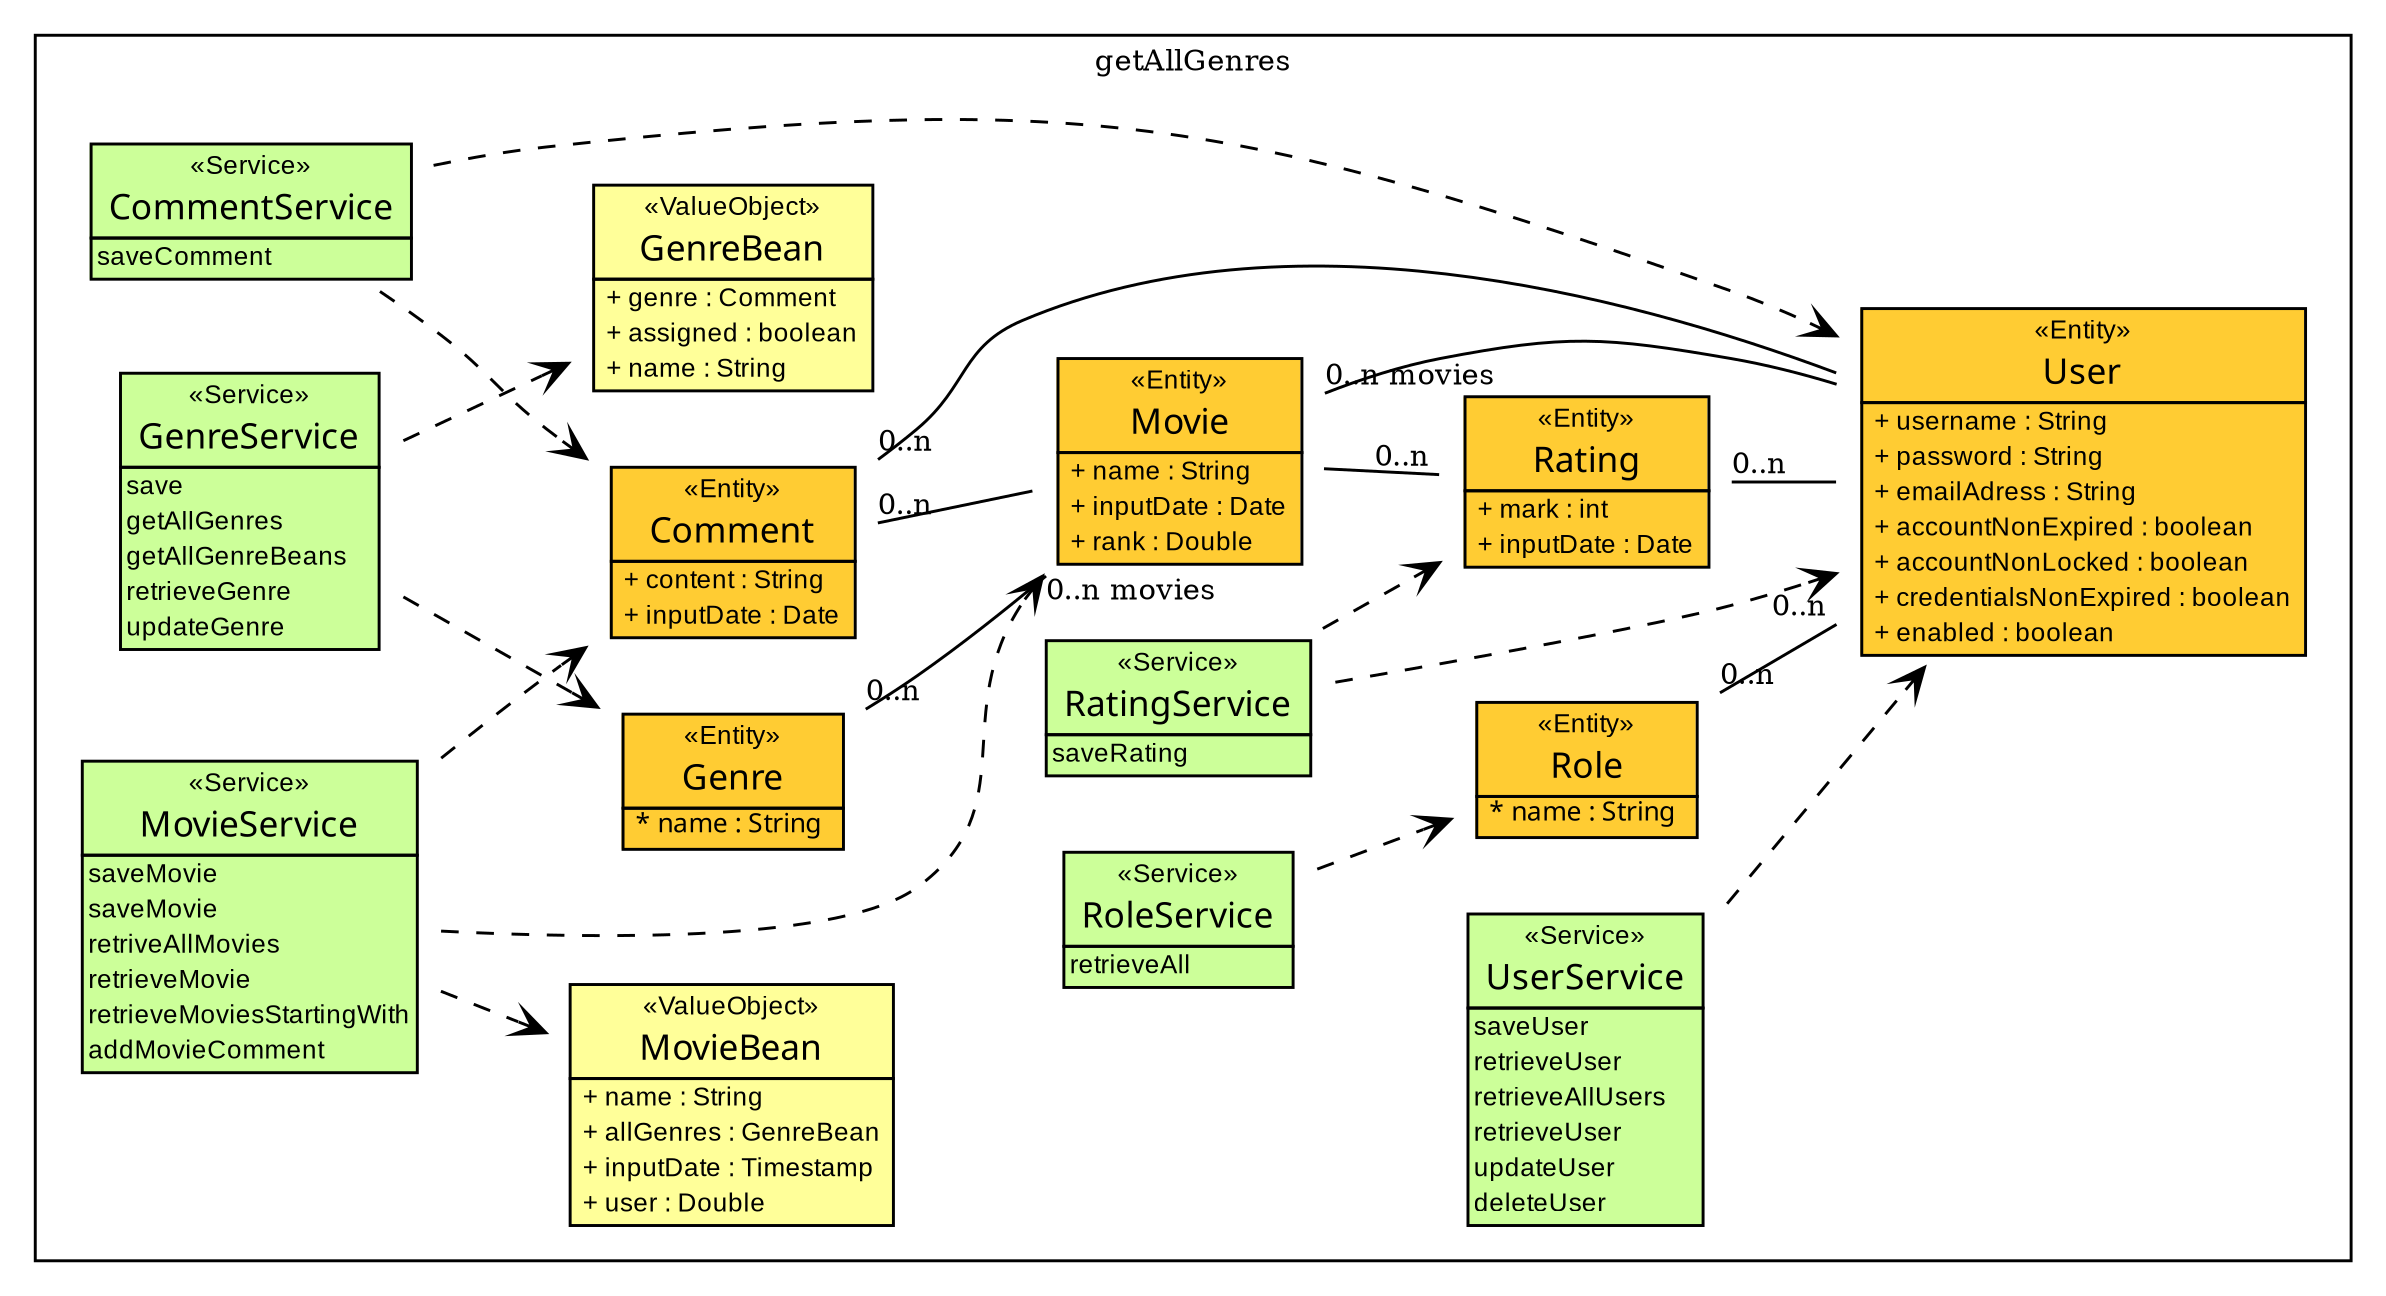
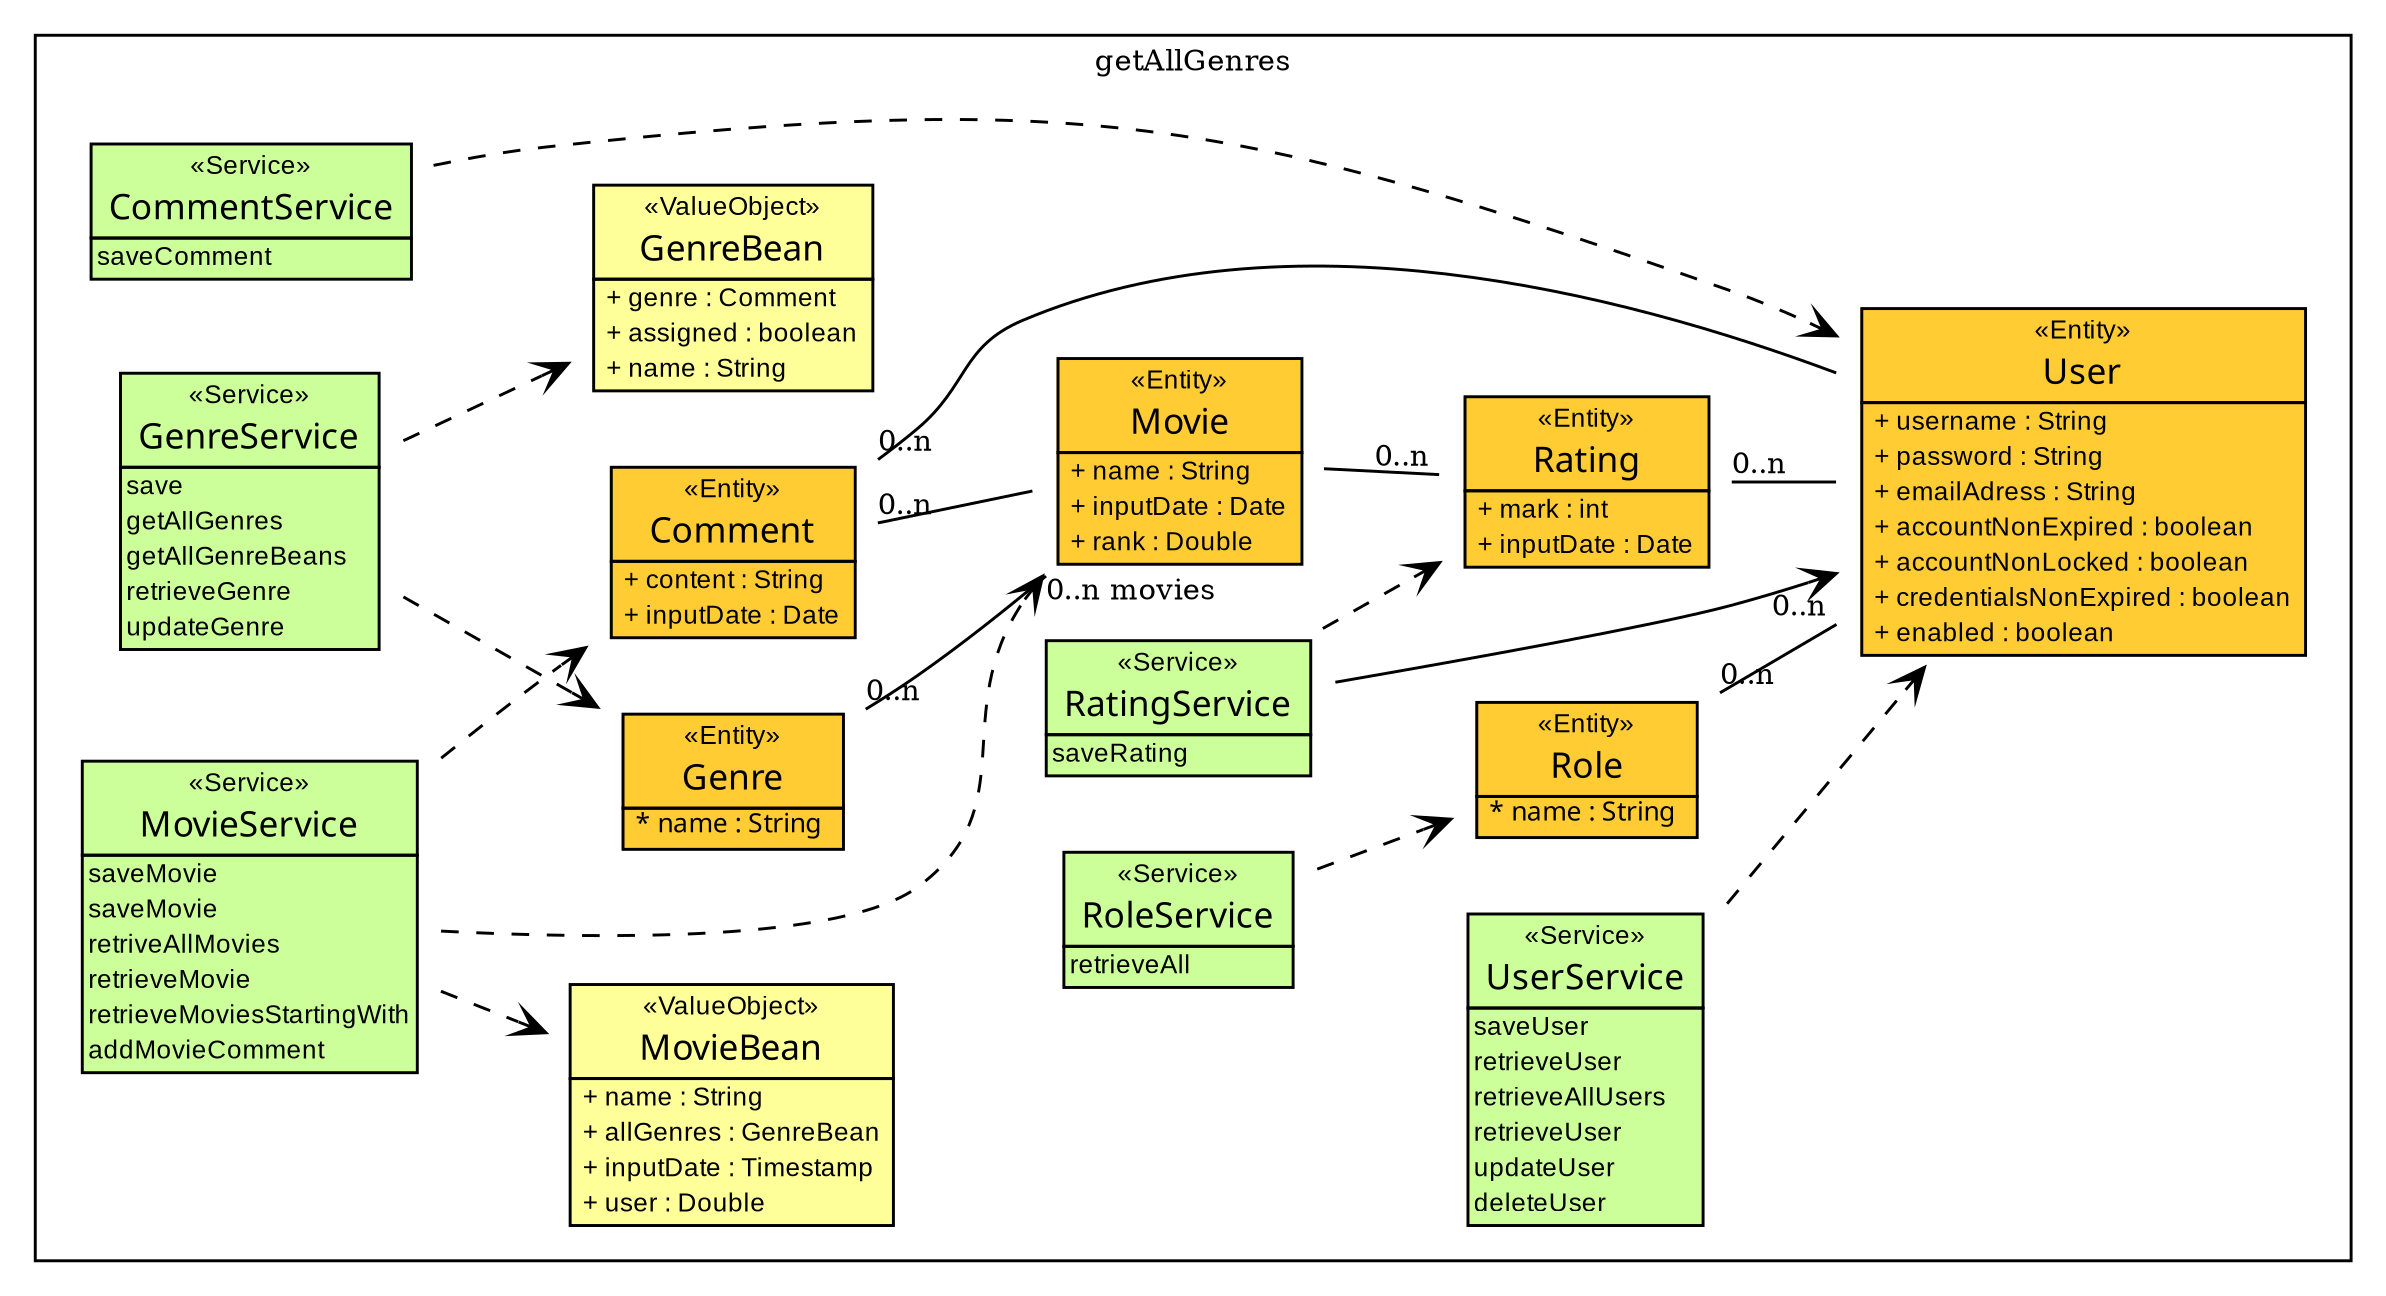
(1580, 341) -> none
(474, 363) -> none
(1573, 639) -> (1573, 639)
